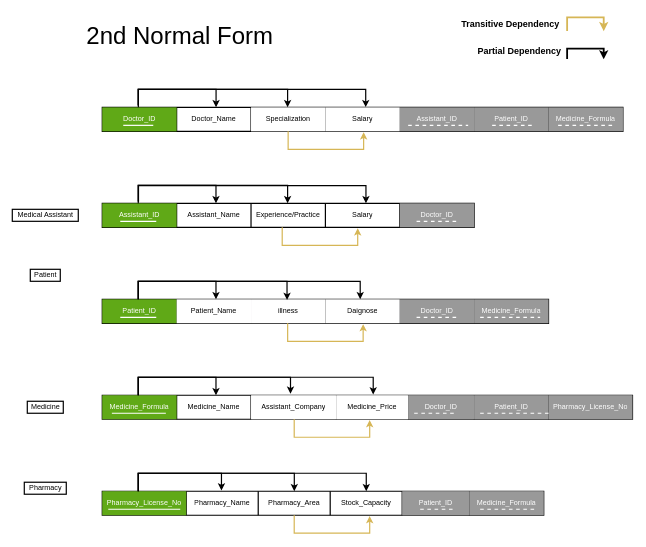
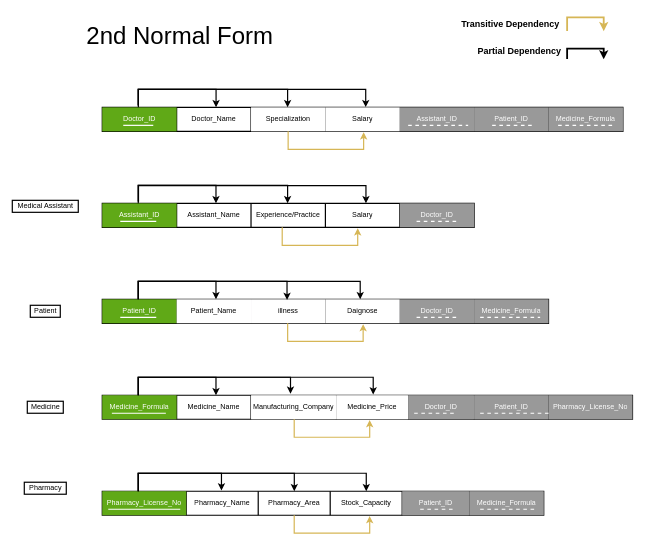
(45, 215) -> (45, 206)
(45, 275) -> (45, 311)
(294, 407) -> (294, 407)
